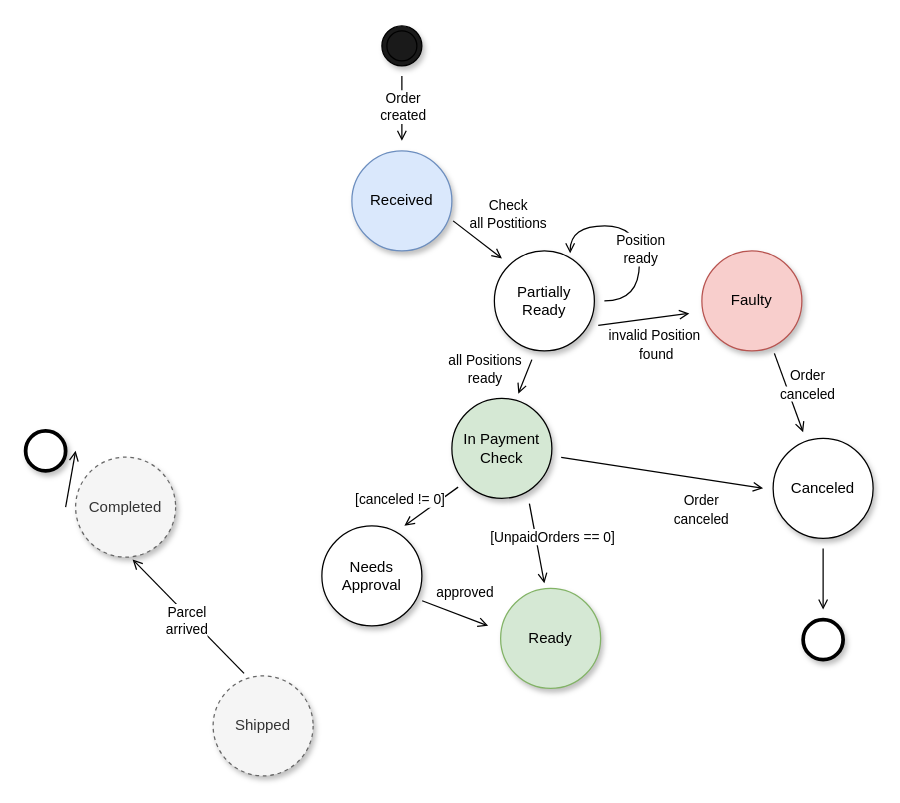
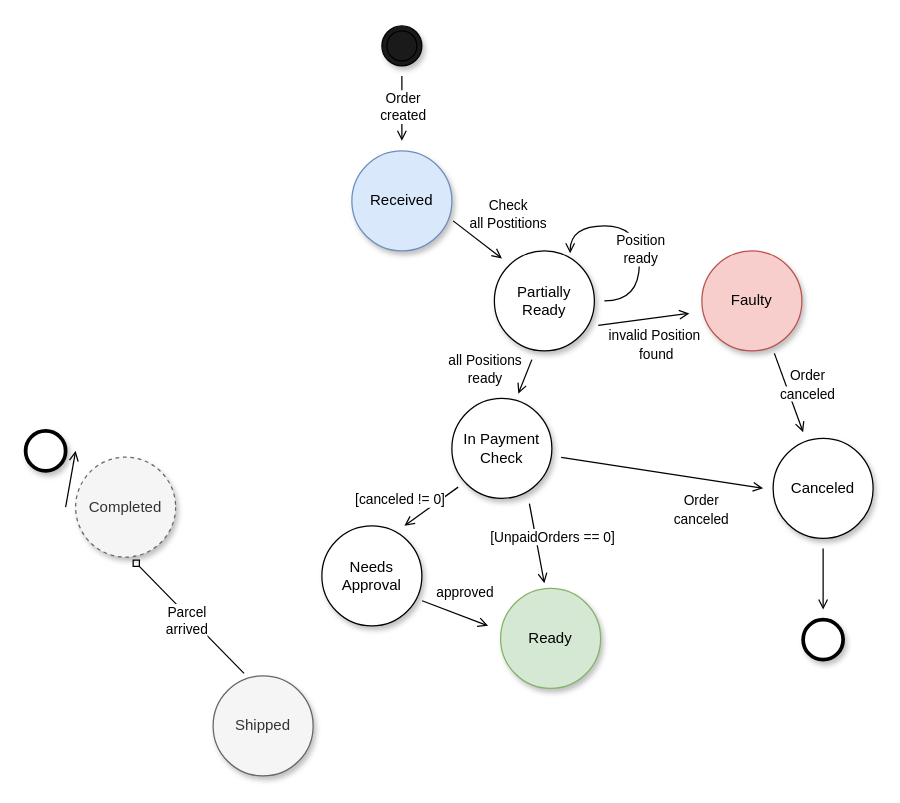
(502, 448) -> (502, 448)
(137, 564) -> (140, 567)
(263, 726) -> (263, 726)
